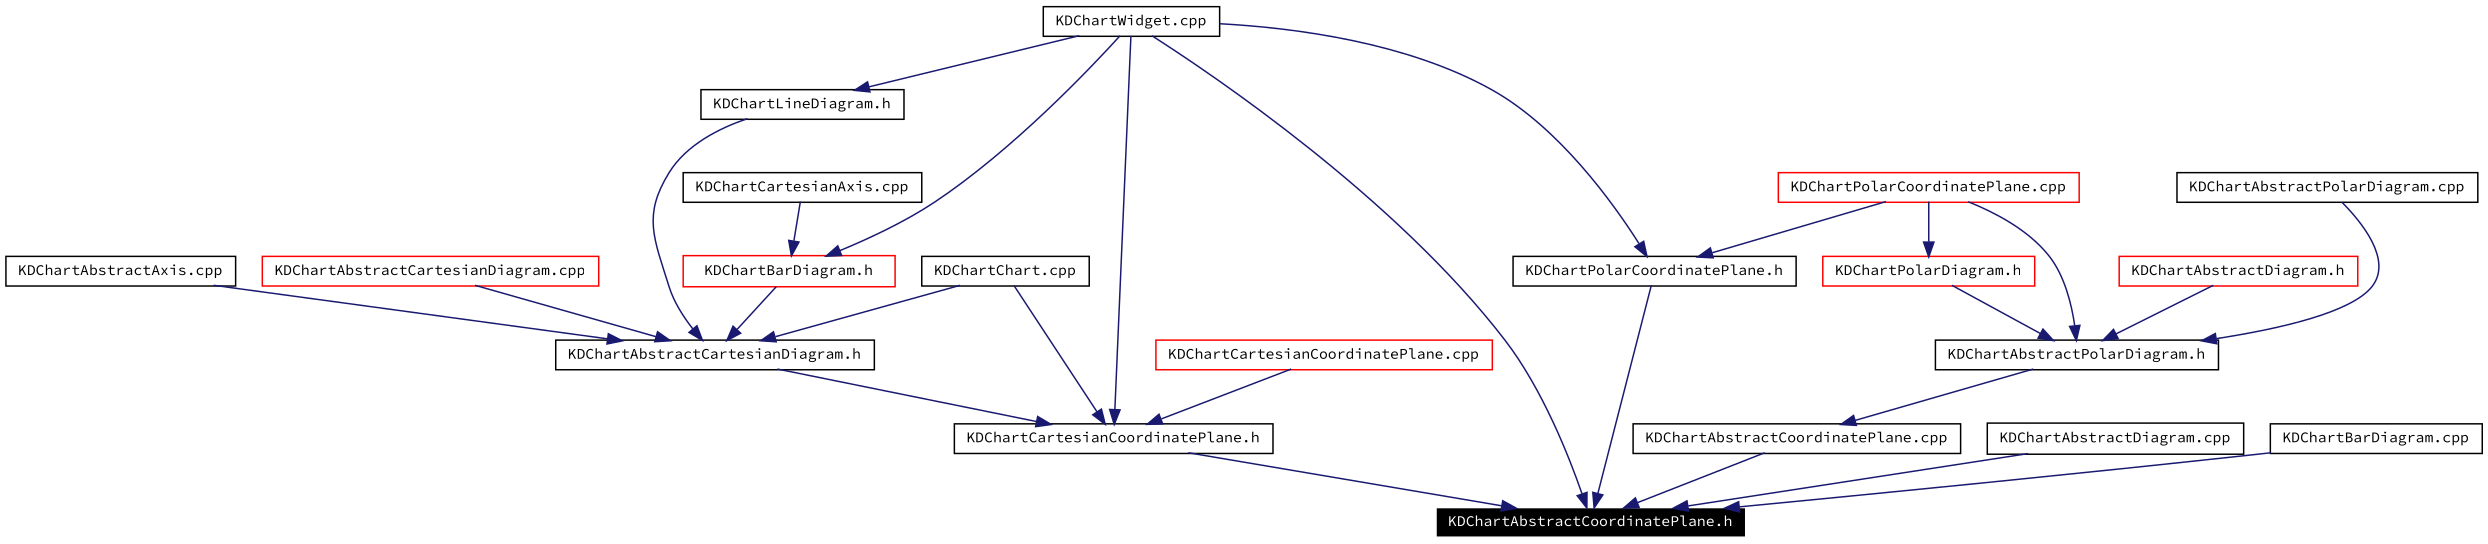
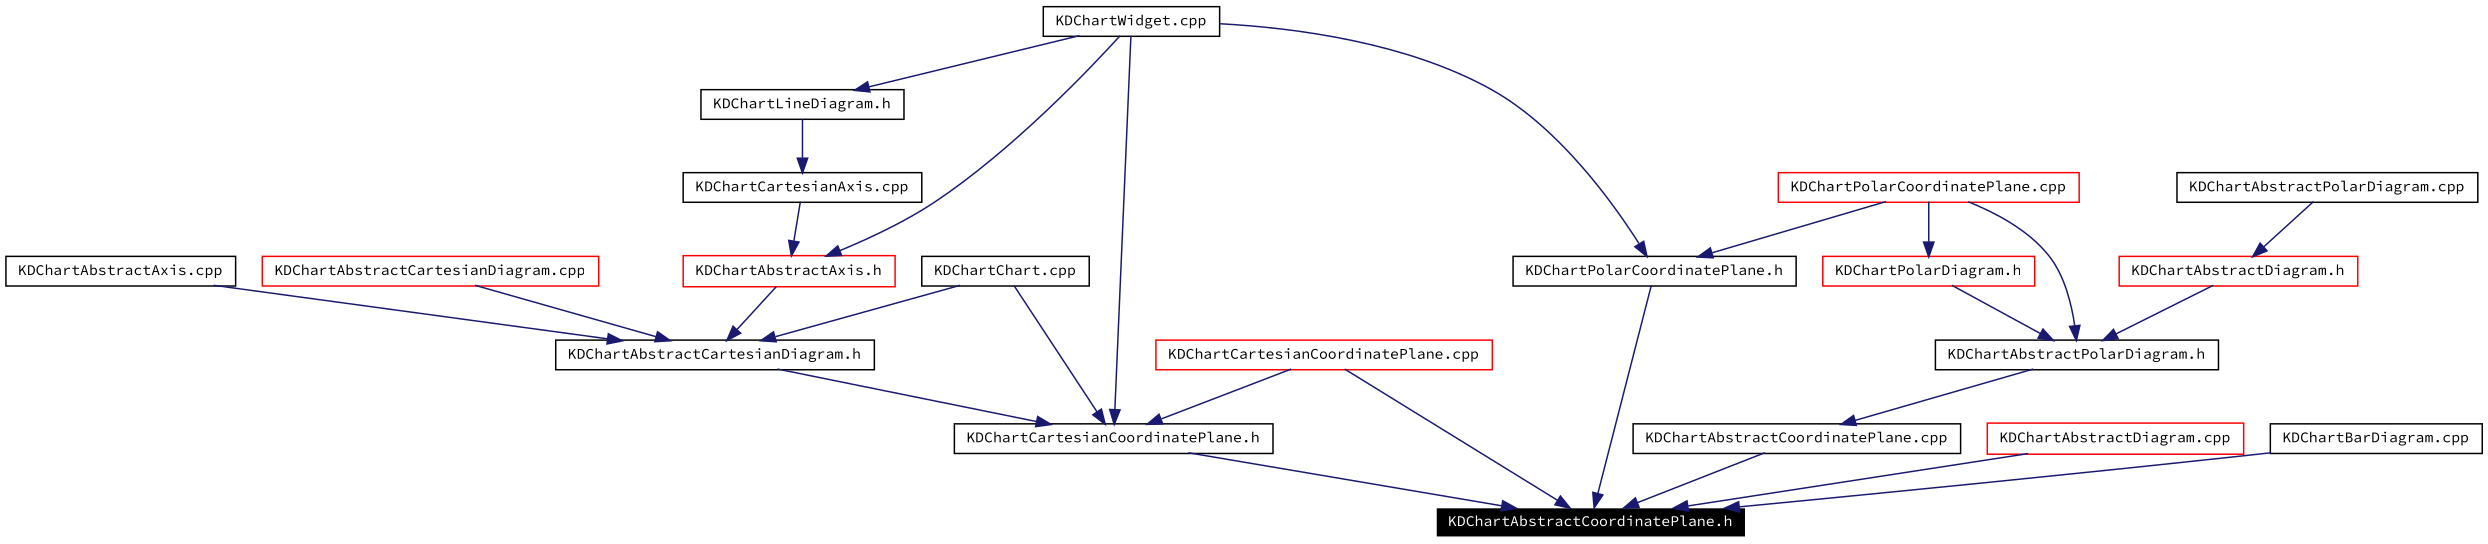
(655, 205) -> (802, 139)
(1405, 231) -> (1451, 435)
(789, 271) -> (789, 271)
(2344, 306) -> (2289, 224)
(2115, 439) -> (2115, 439)
